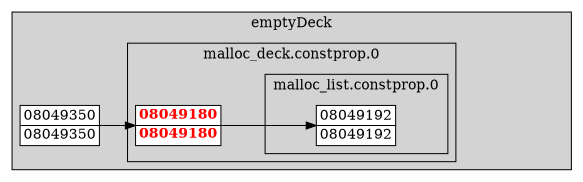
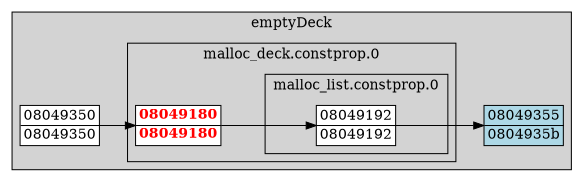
none -> (524, 126)
